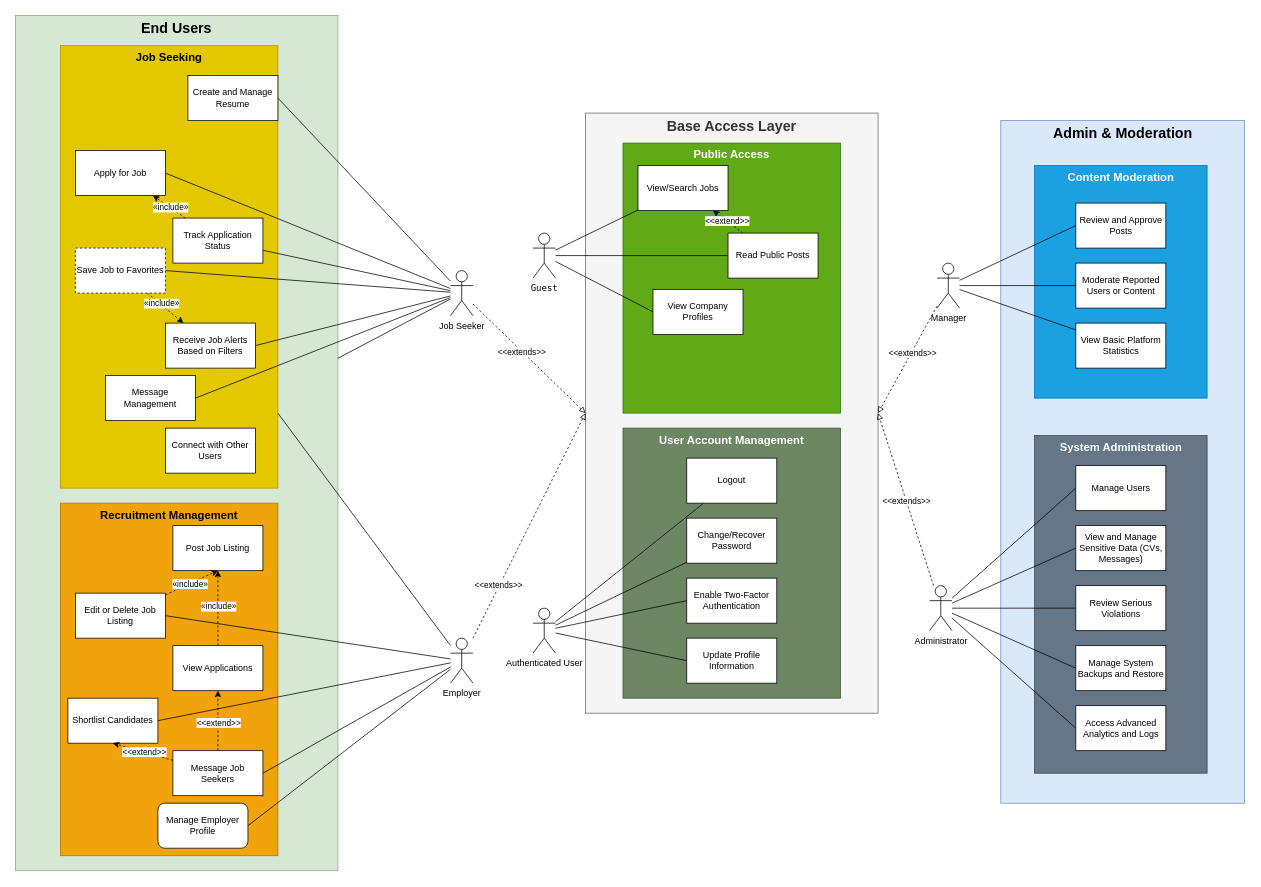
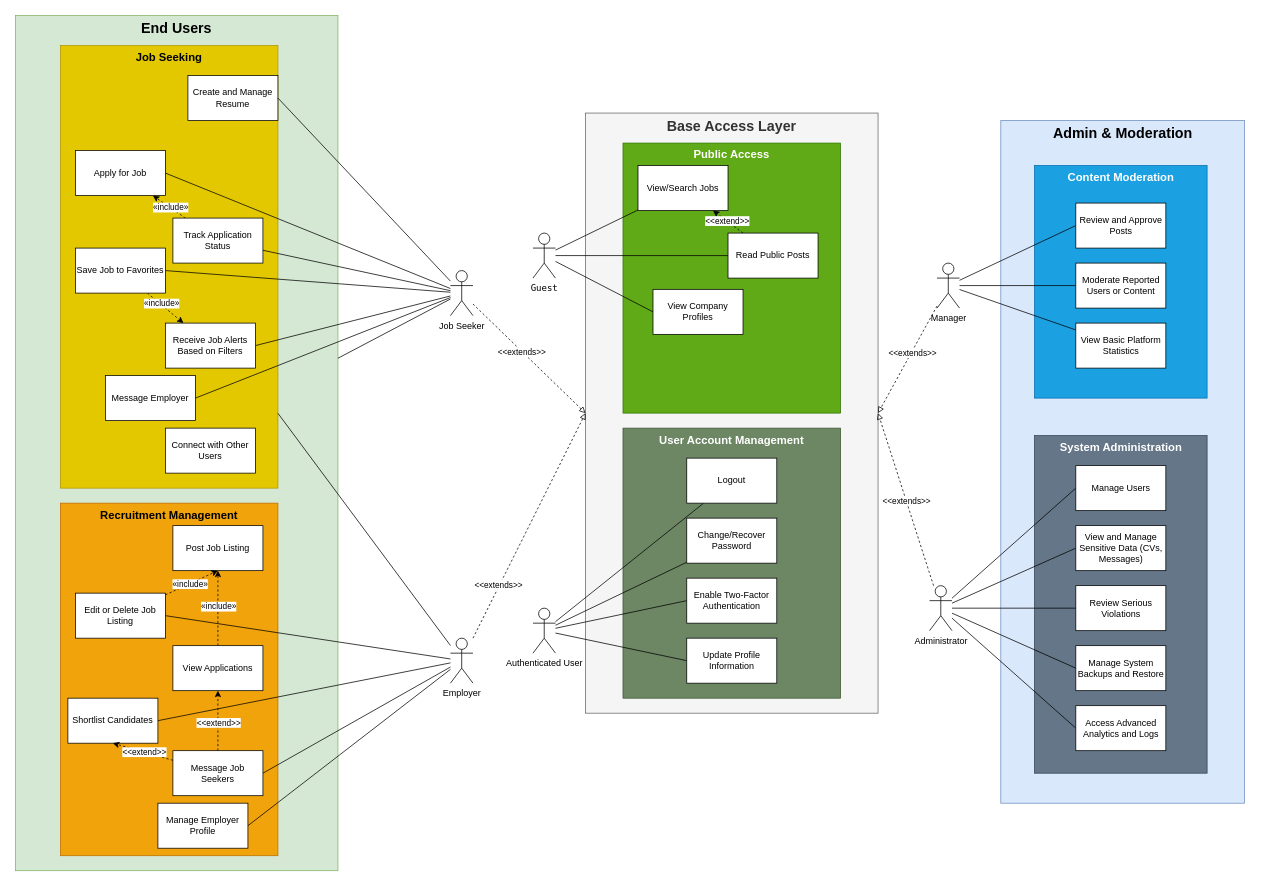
(120, 270) -> (120, 270)
(150, 398) -> (150, 398)
(203, 825) -> (203, 825)
